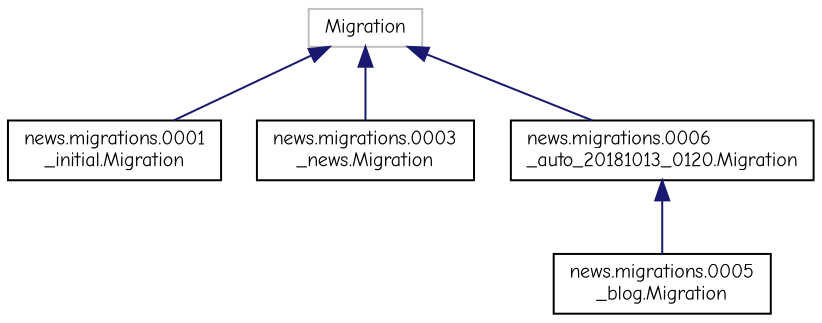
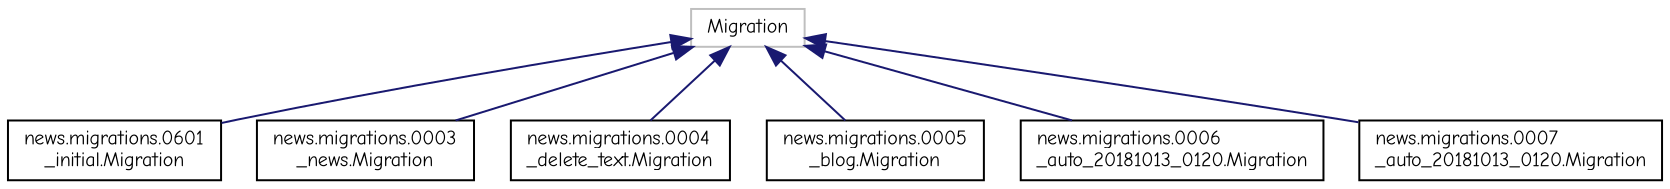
(115, 150) -> (115, 150)
none -> (620, 150)
none -> (1511, 150)
(662, 227) -> (813, 90)
